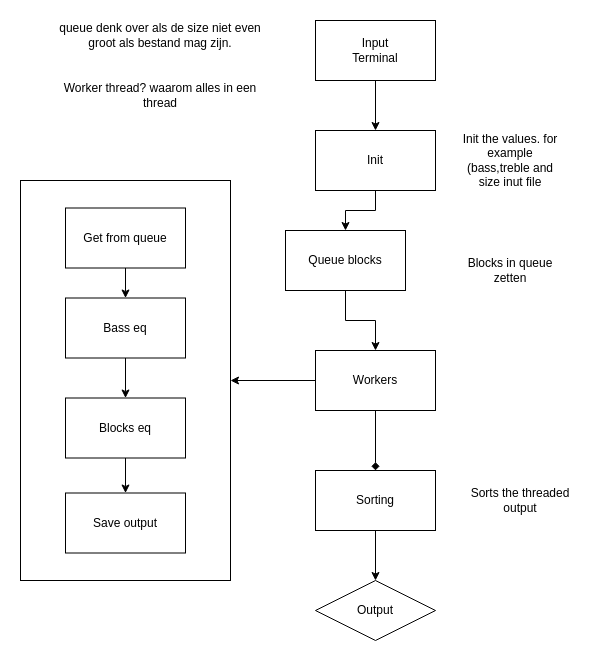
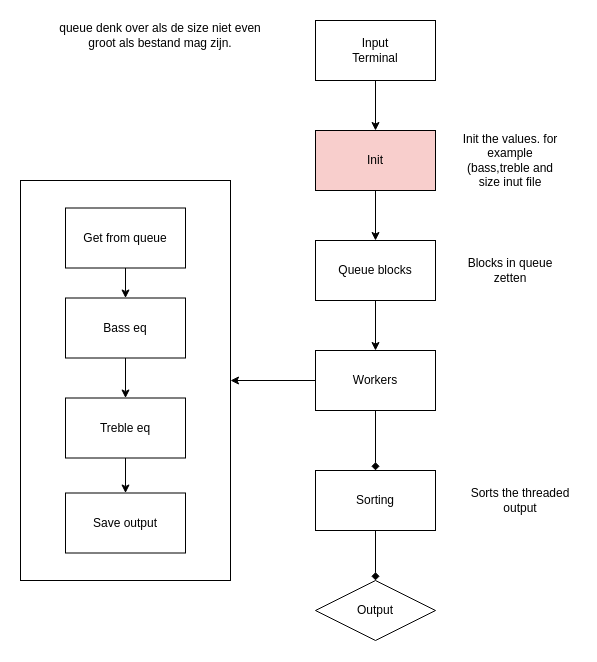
(161, 96) -> none
(376, 161) -> (376, 161)
(346, 261) -> (376, 271)
(126, 429) -> (126, 429)
(376, 572) -> (376, 571)
